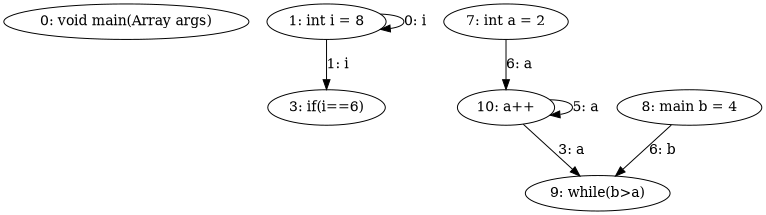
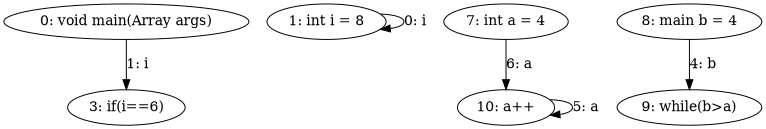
(506, 22) -> (506, 22)
(327, 60) -> (126, 60)
(548, 147) -> none
(663, 150) -> (703, 65)
